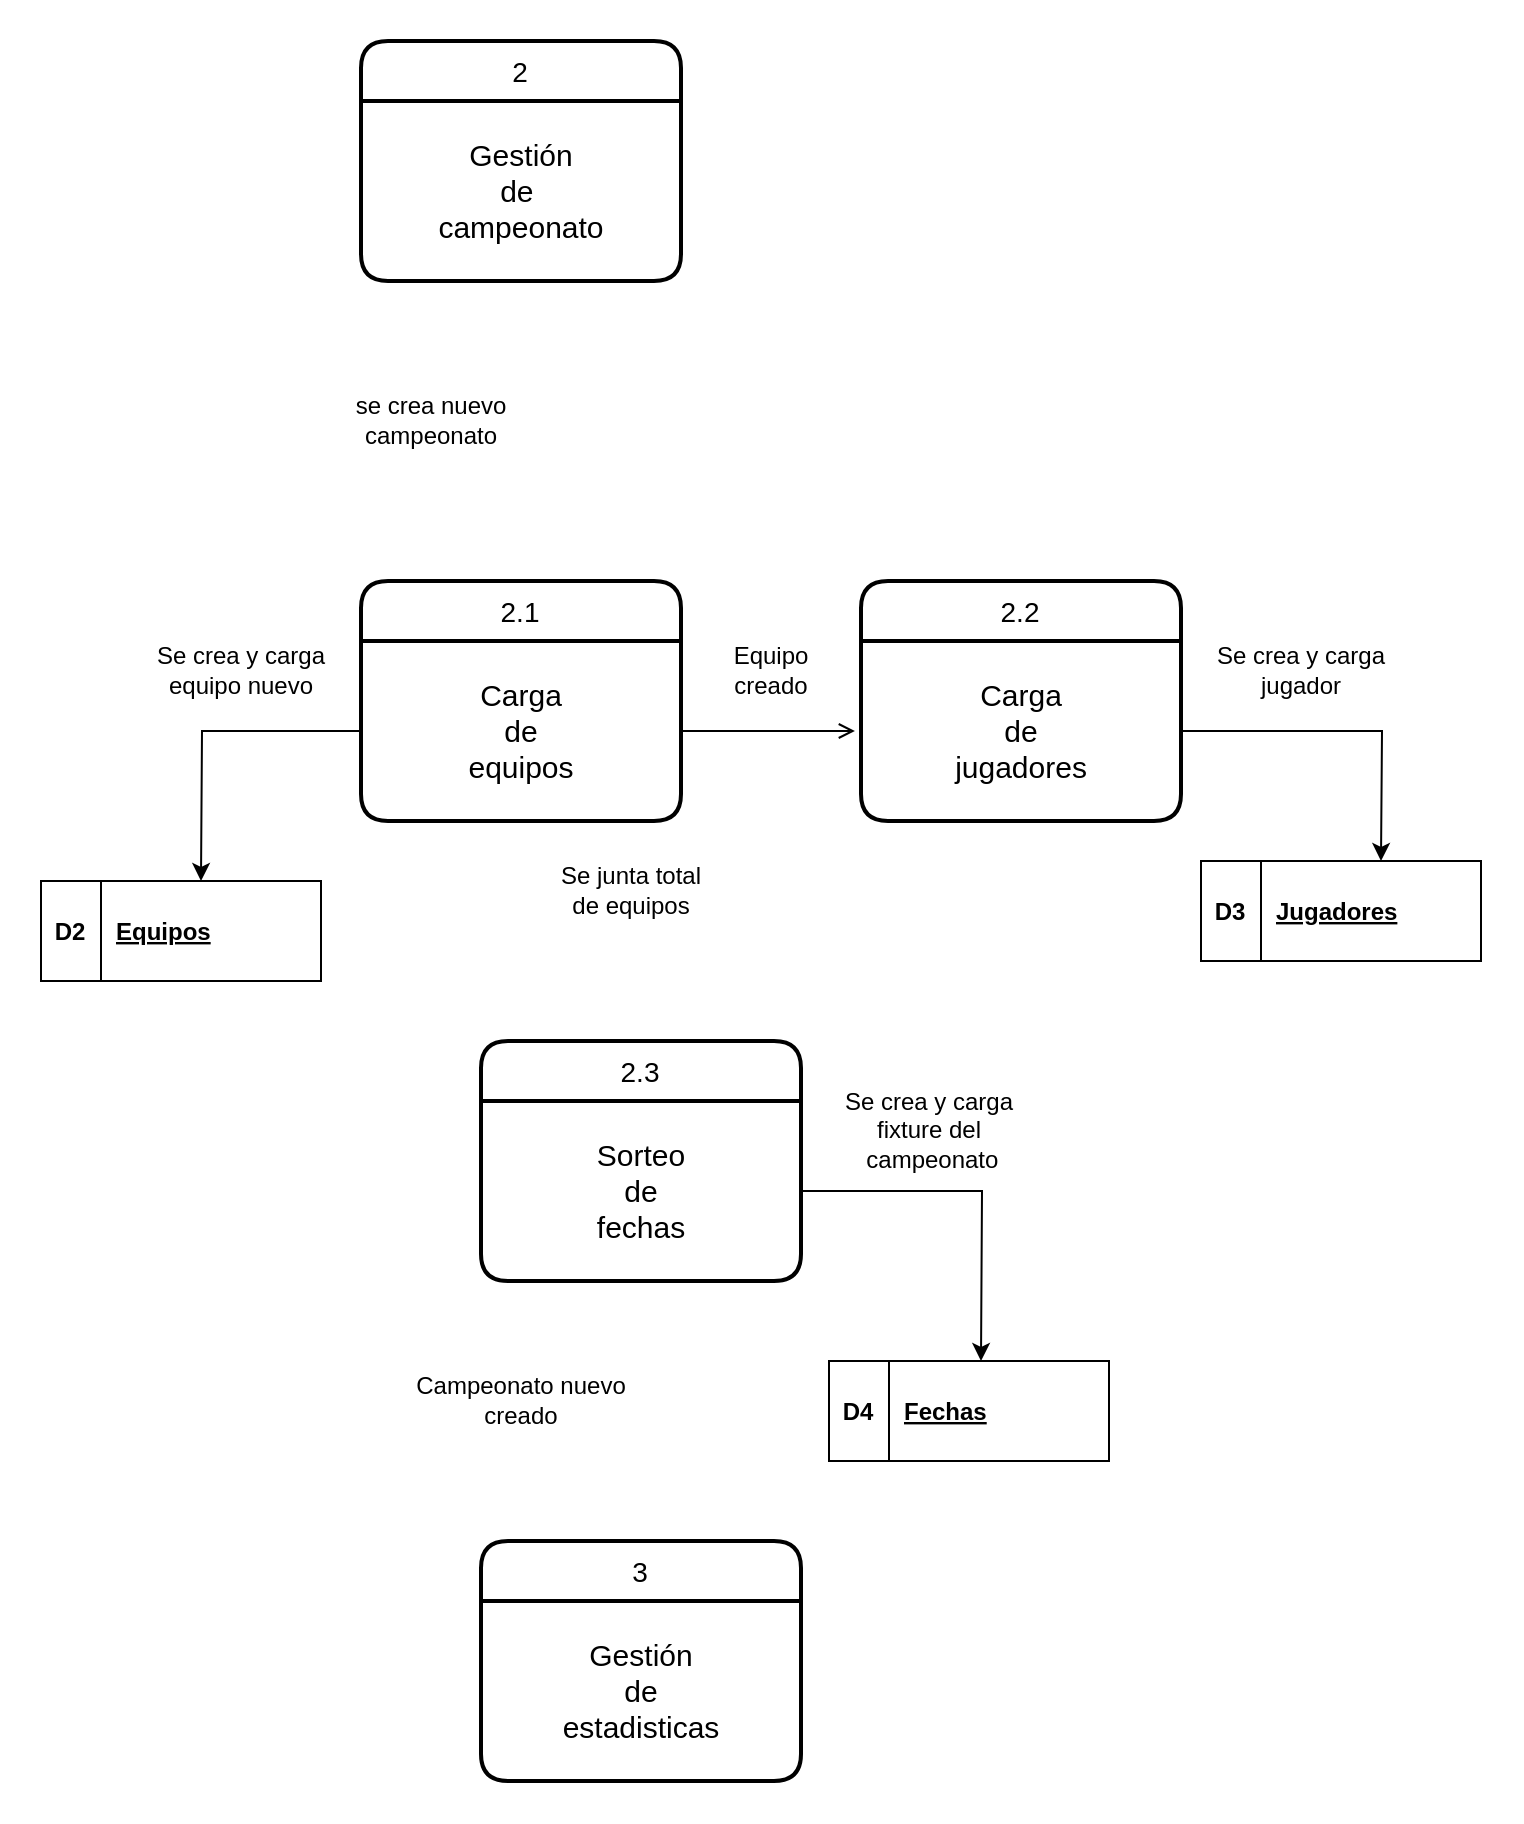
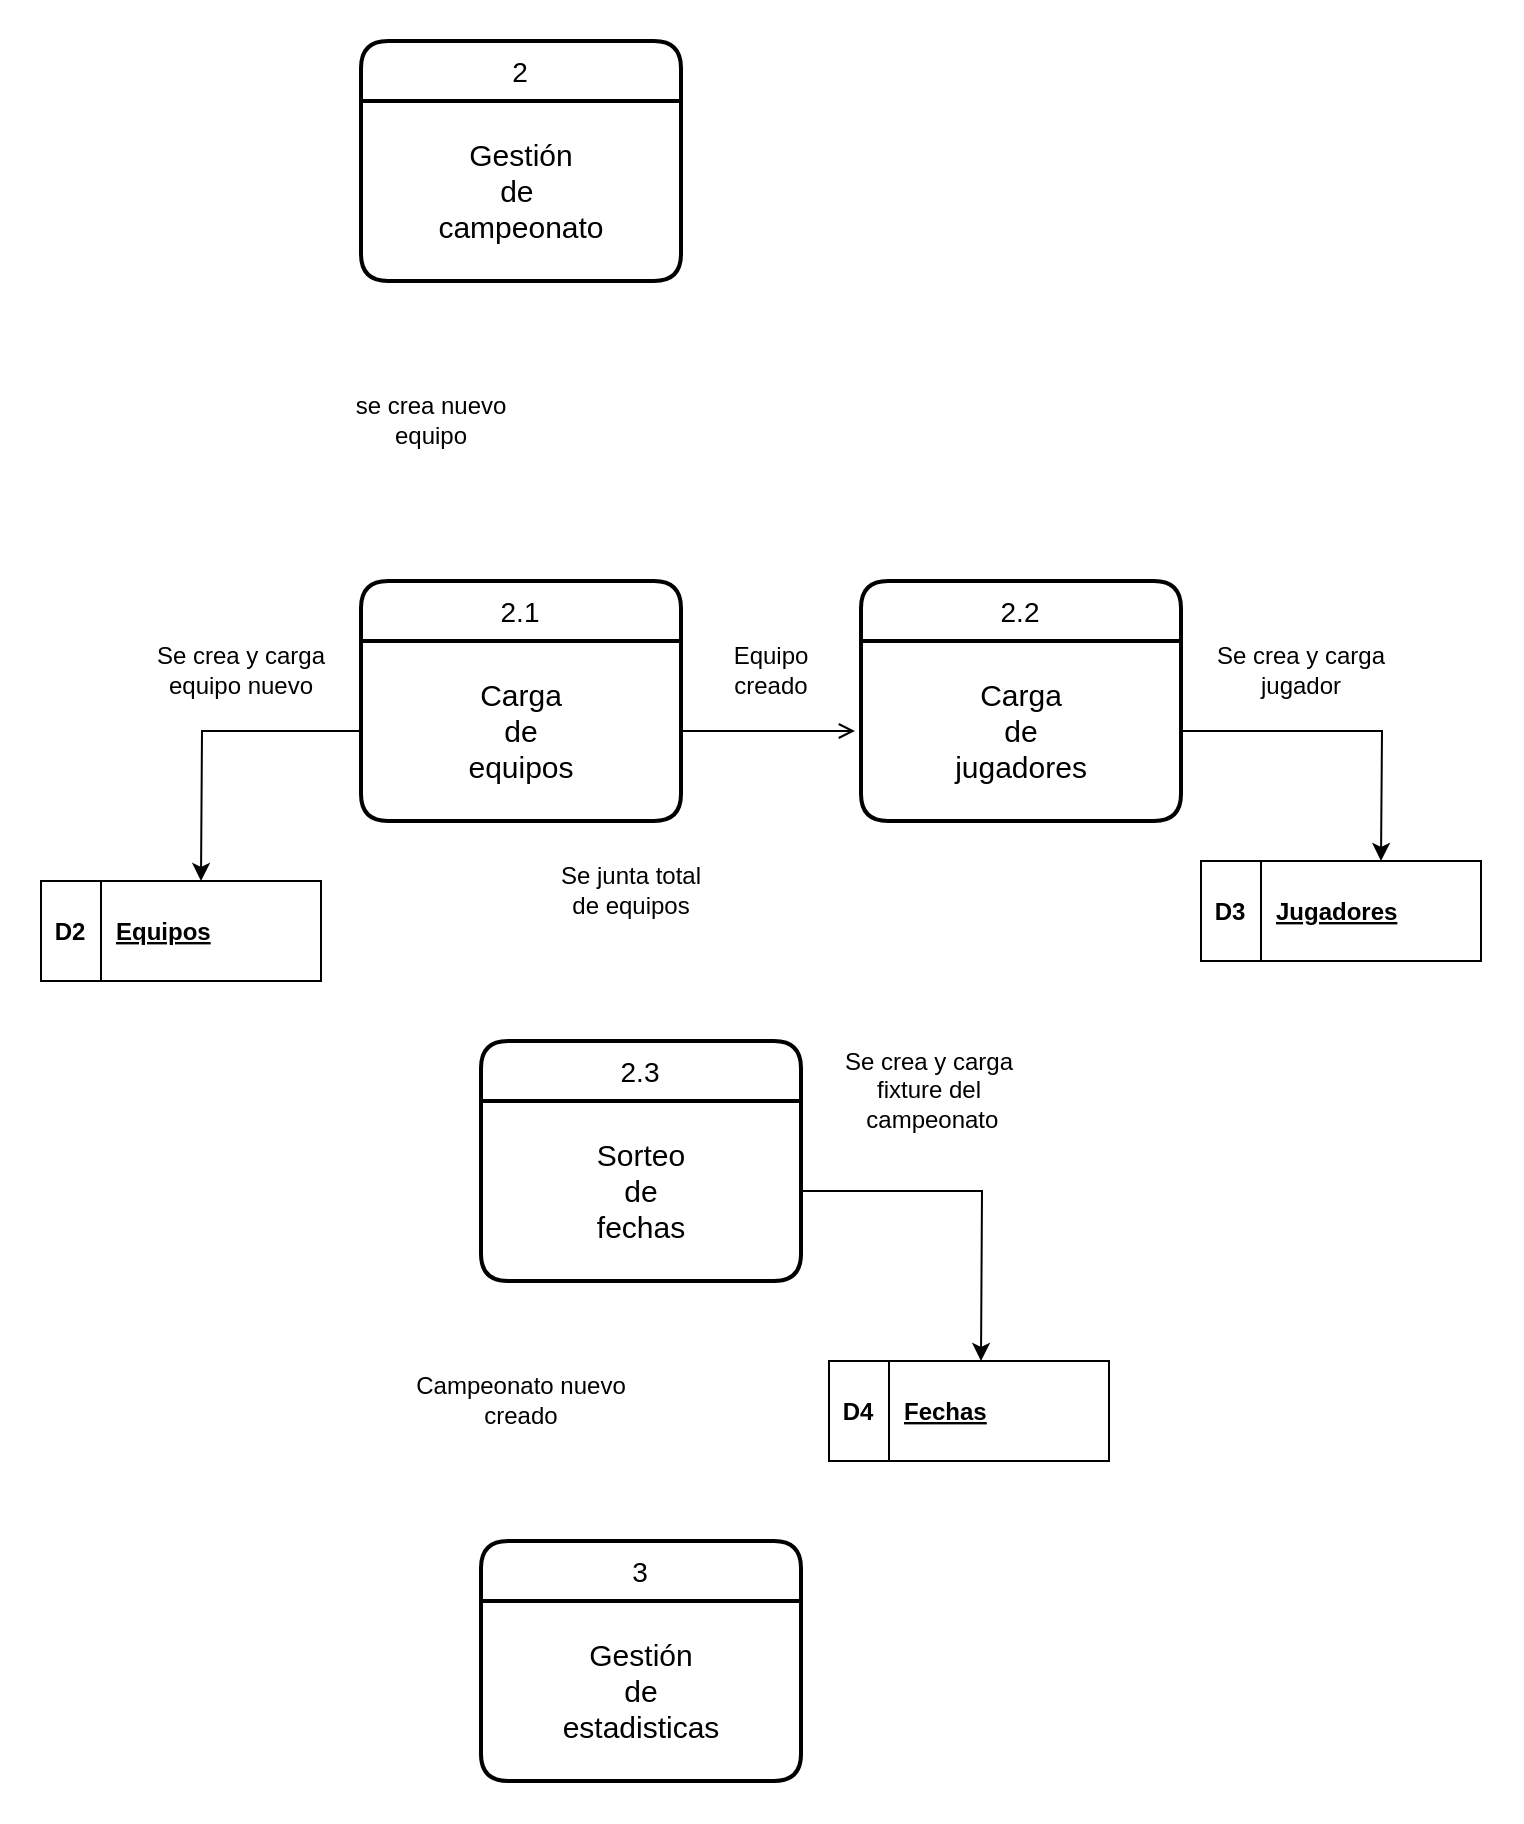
(432, 421) -> (432, 421)
(929, 1131) -> (929, 1091)
